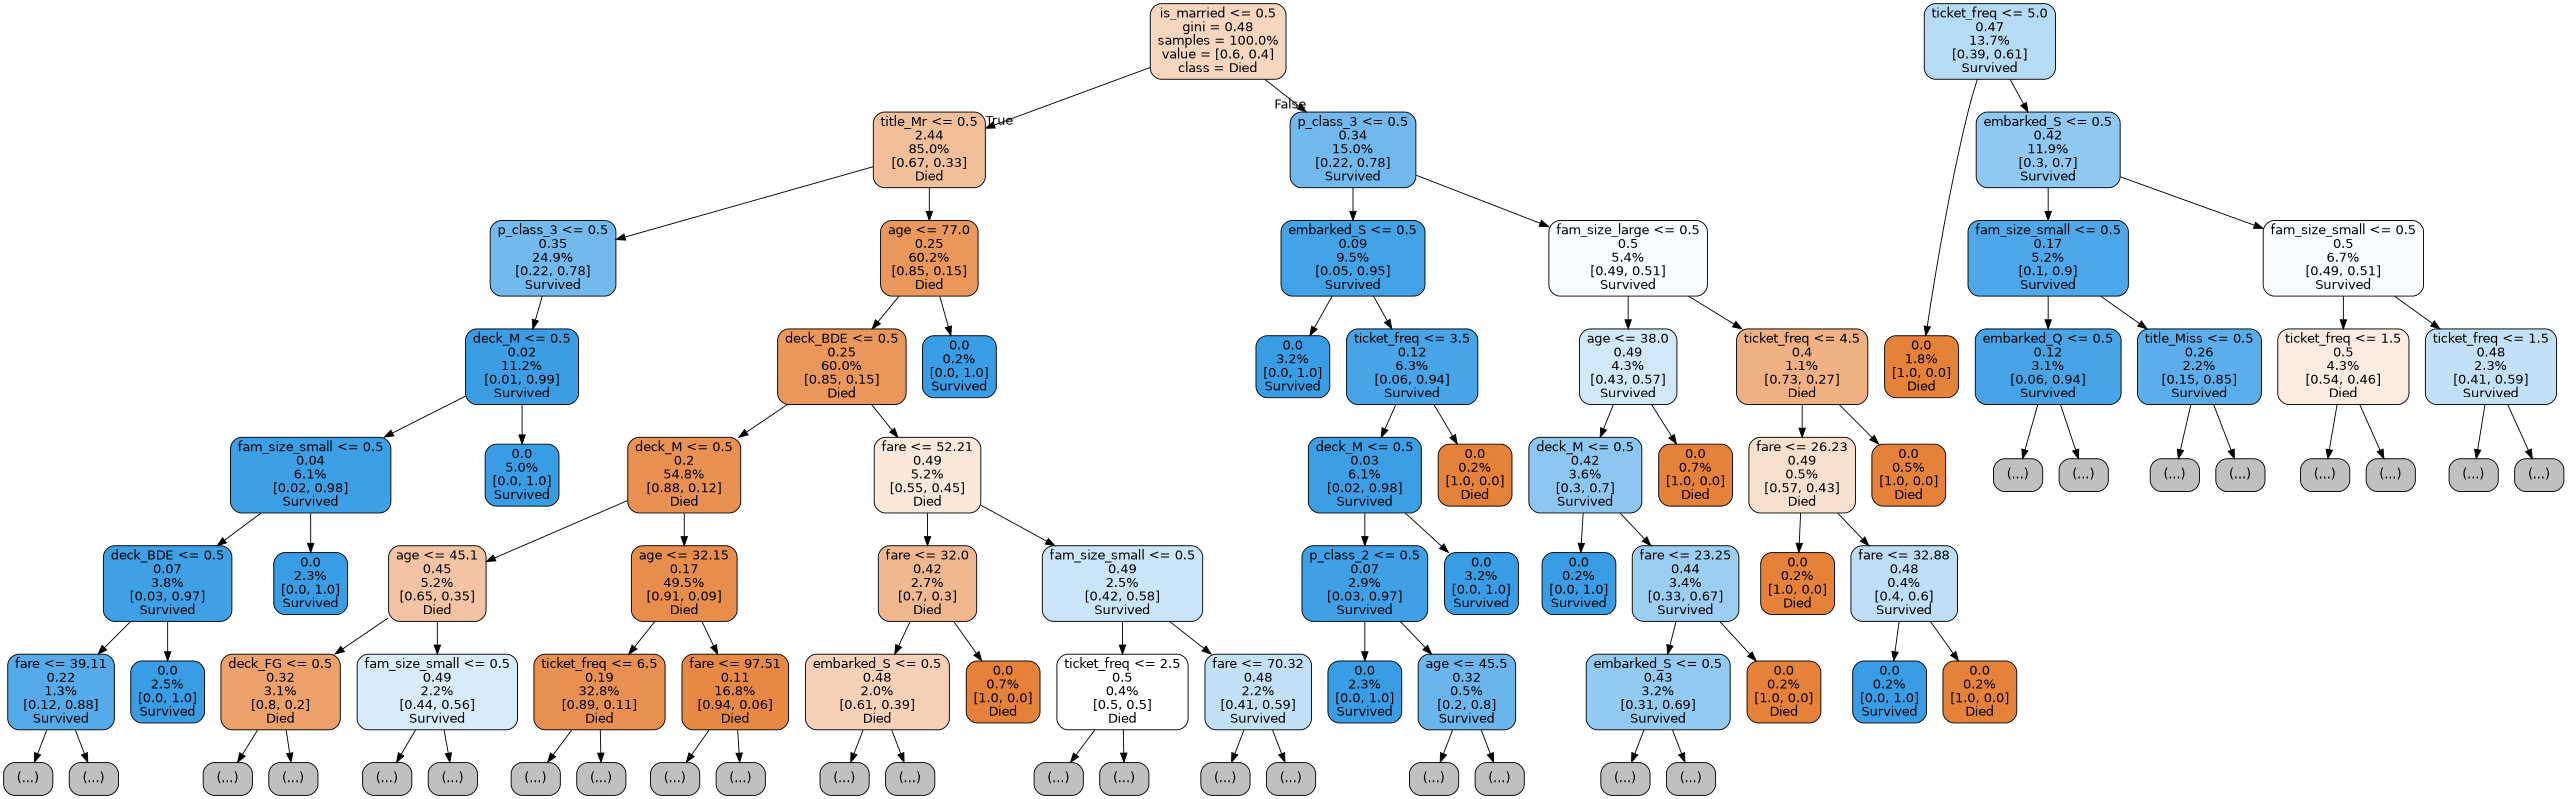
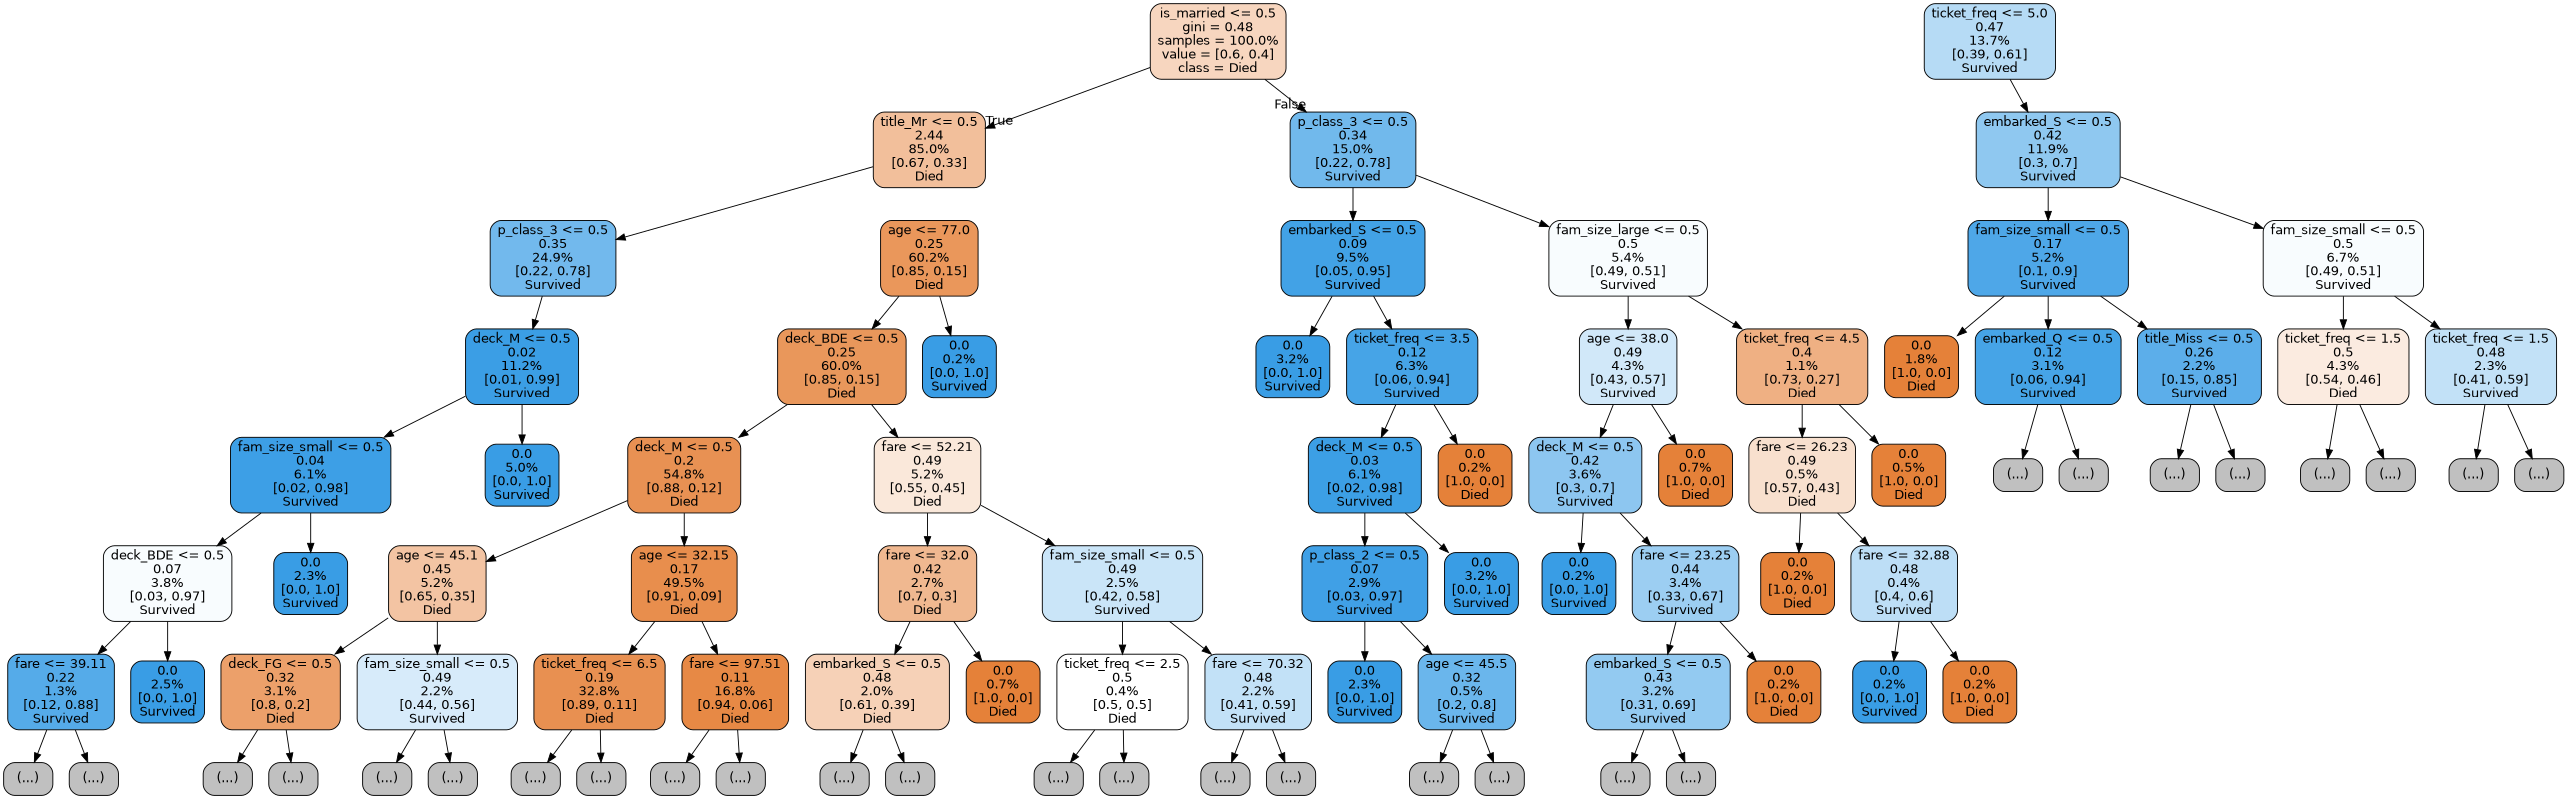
(929, 199) -> none
(1948, 202) -> (1984, 313)
(168, 584) -> (168, 584)
